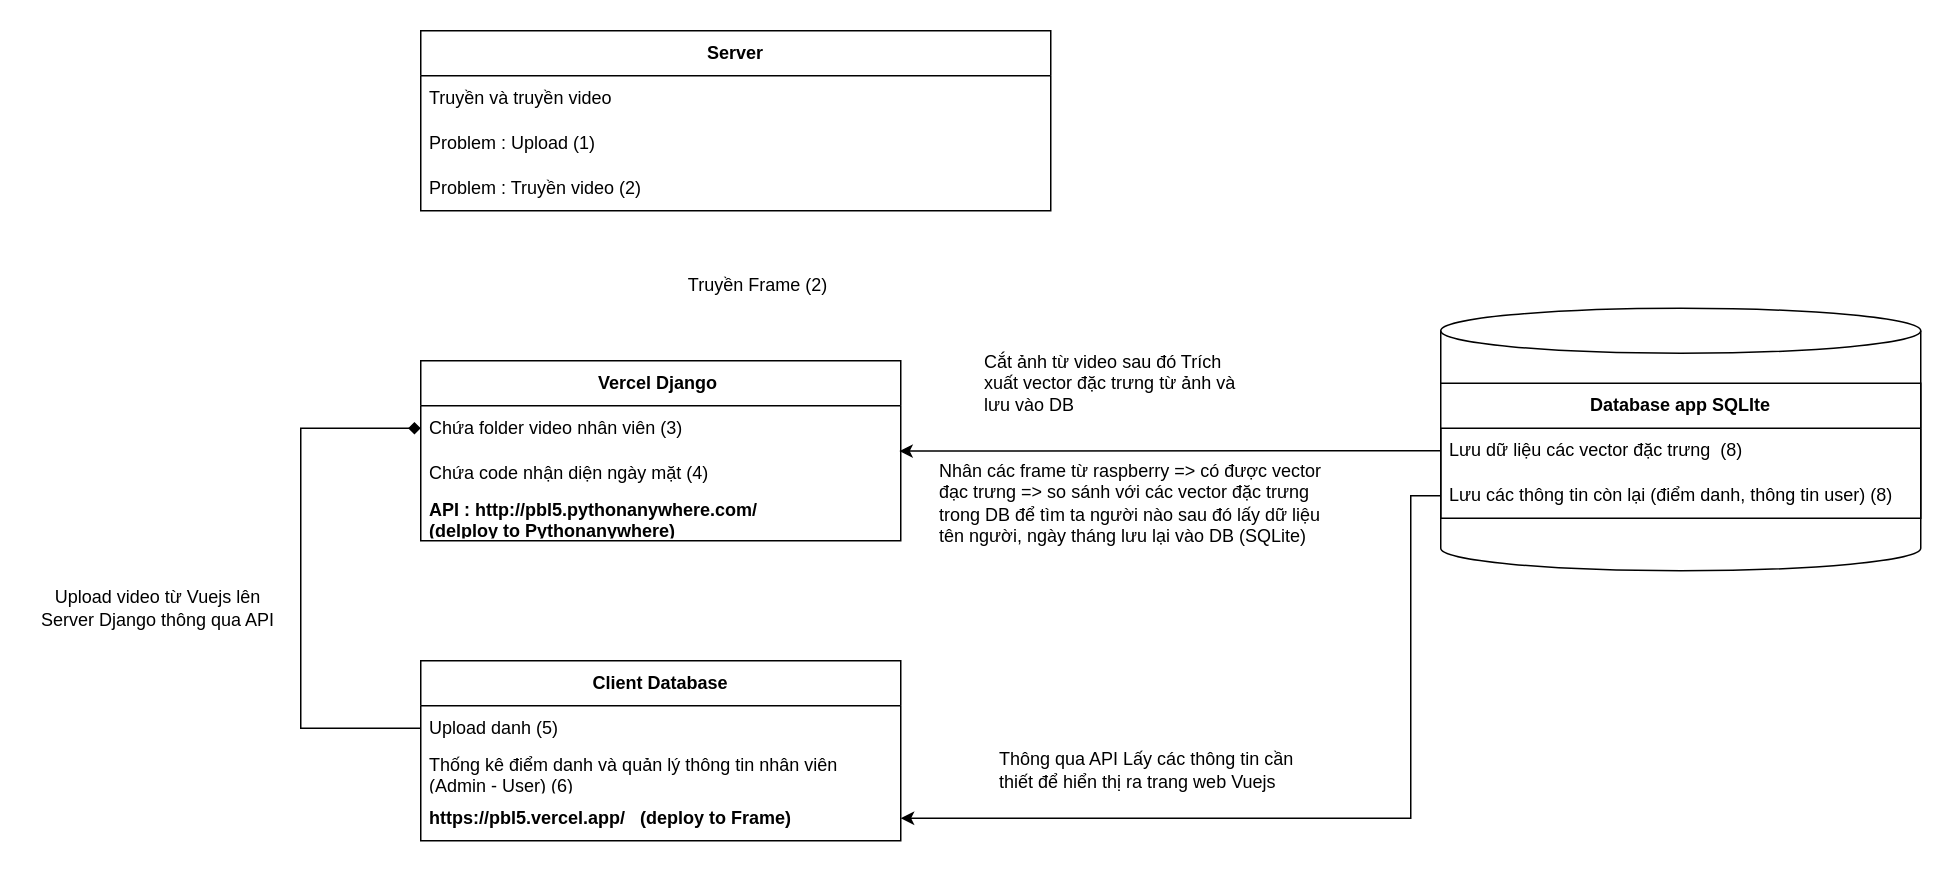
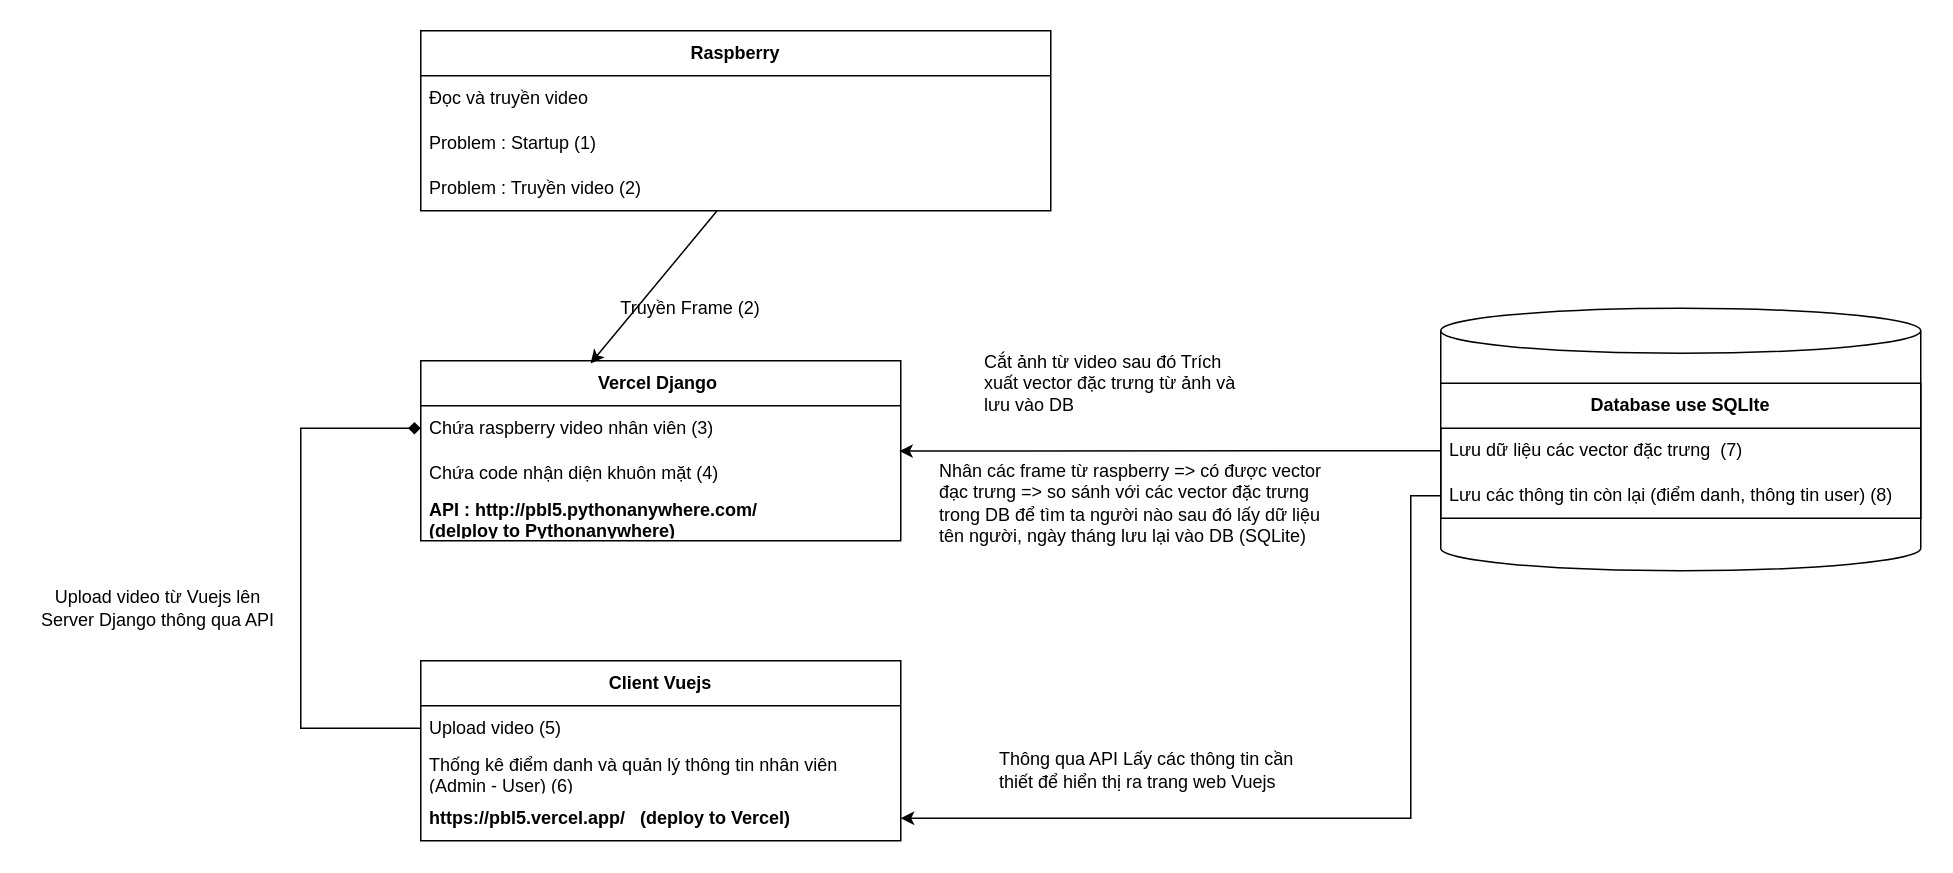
(736, 53) -> (736, 53)
(531, 98) -> (516, 98)
(517, 143) -> (524, 143)
none -> (656, 284)
(758, 286) -> (691, 308)
(1681, 406) -> (1681, 406)
(567, 428) -> (585, 428)
(1615, 451) -> (1615, 451)
(575, 473) -> (580, 473)
(661, 683) -> (661, 683)
(498, 728) -> (501, 728)
(630, 818) -> (633, 818)
